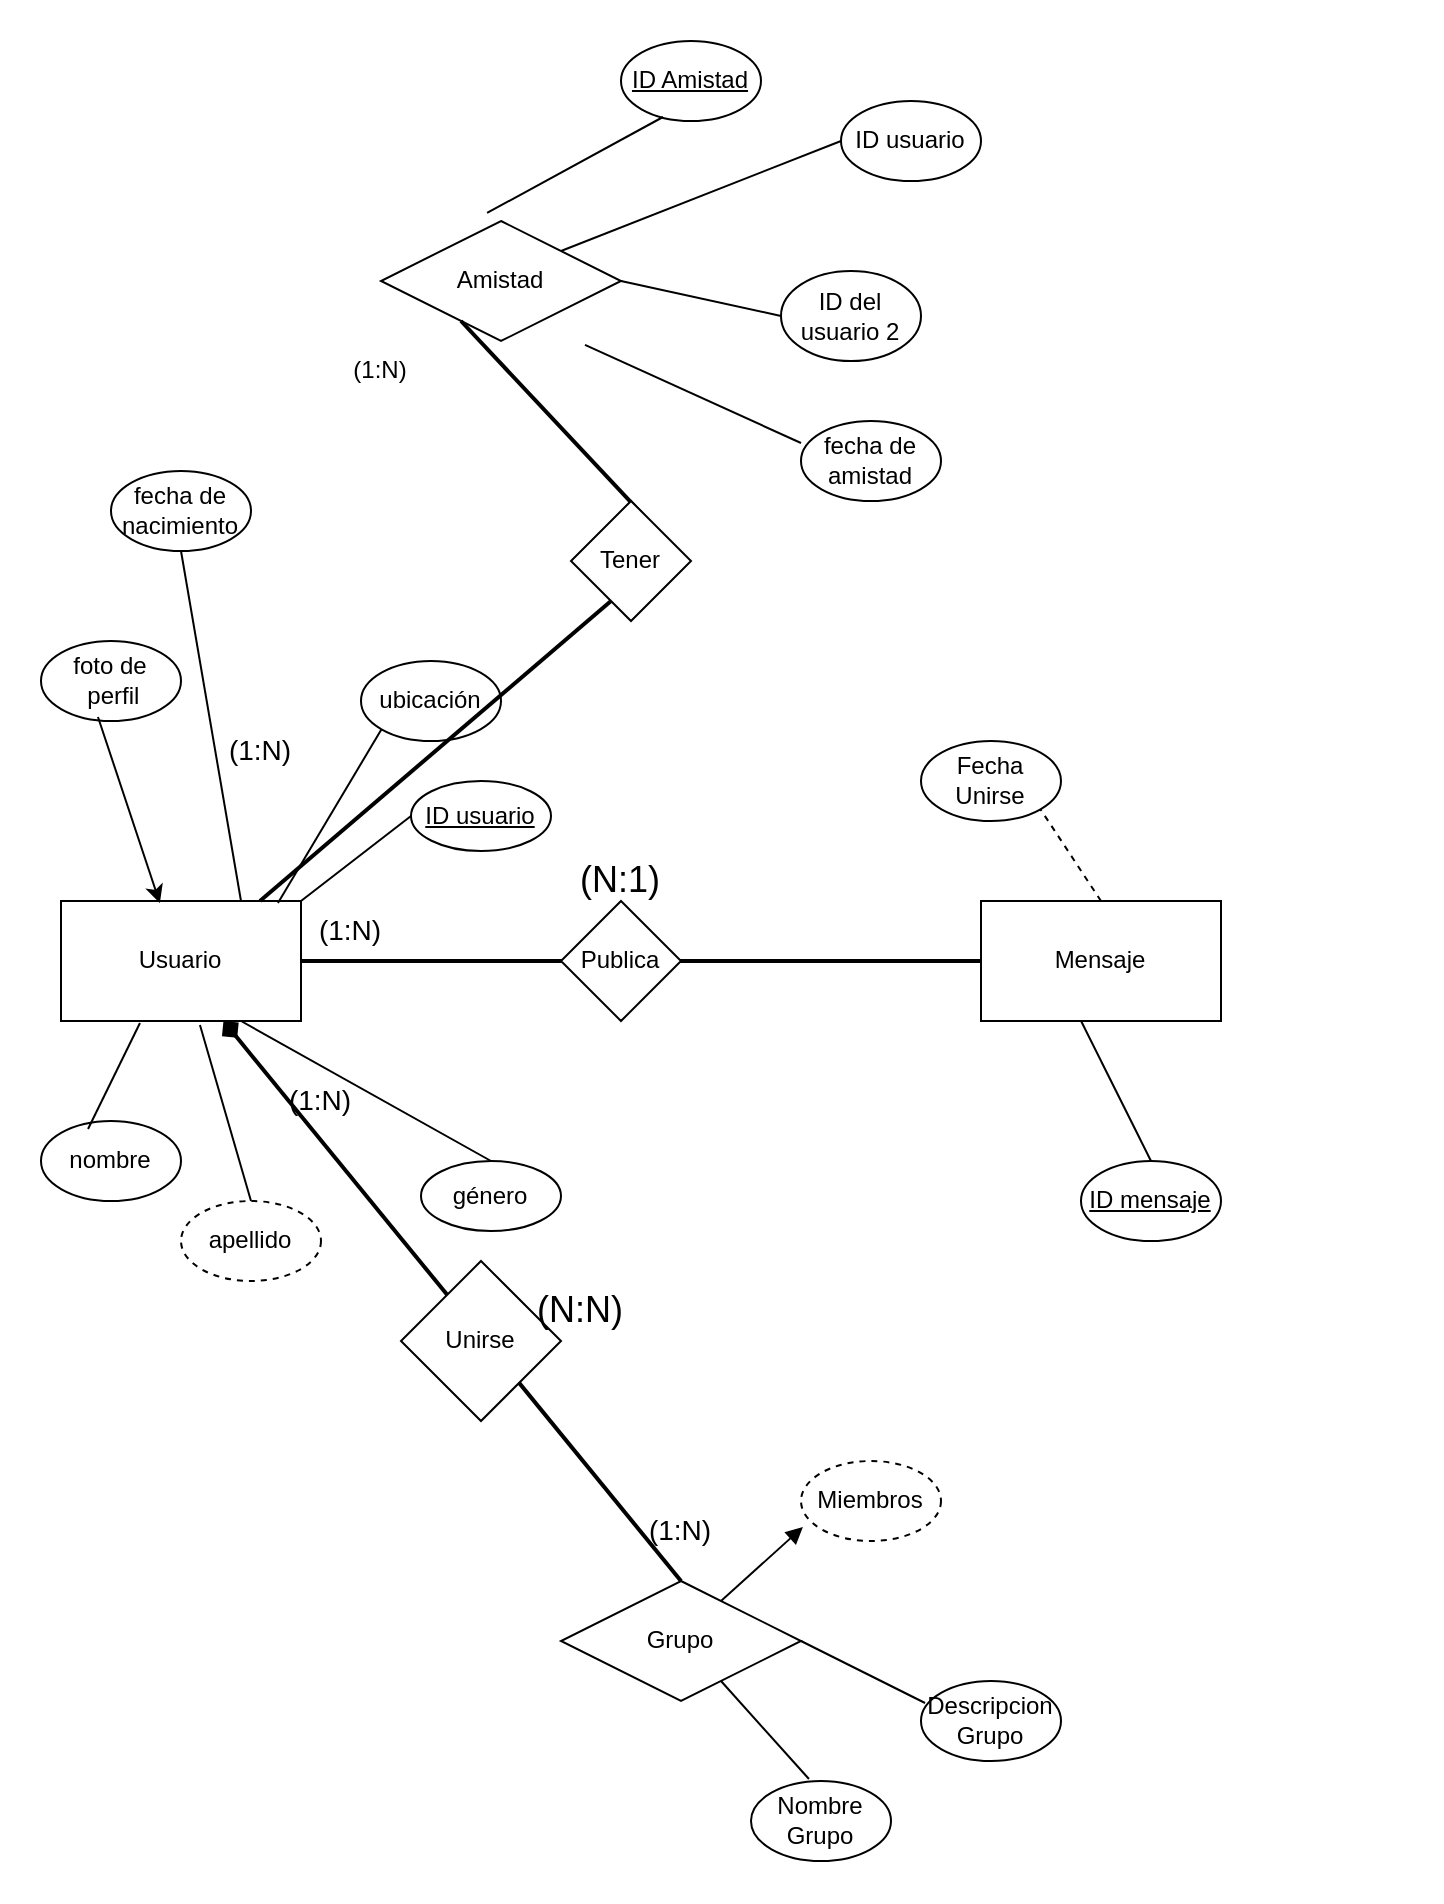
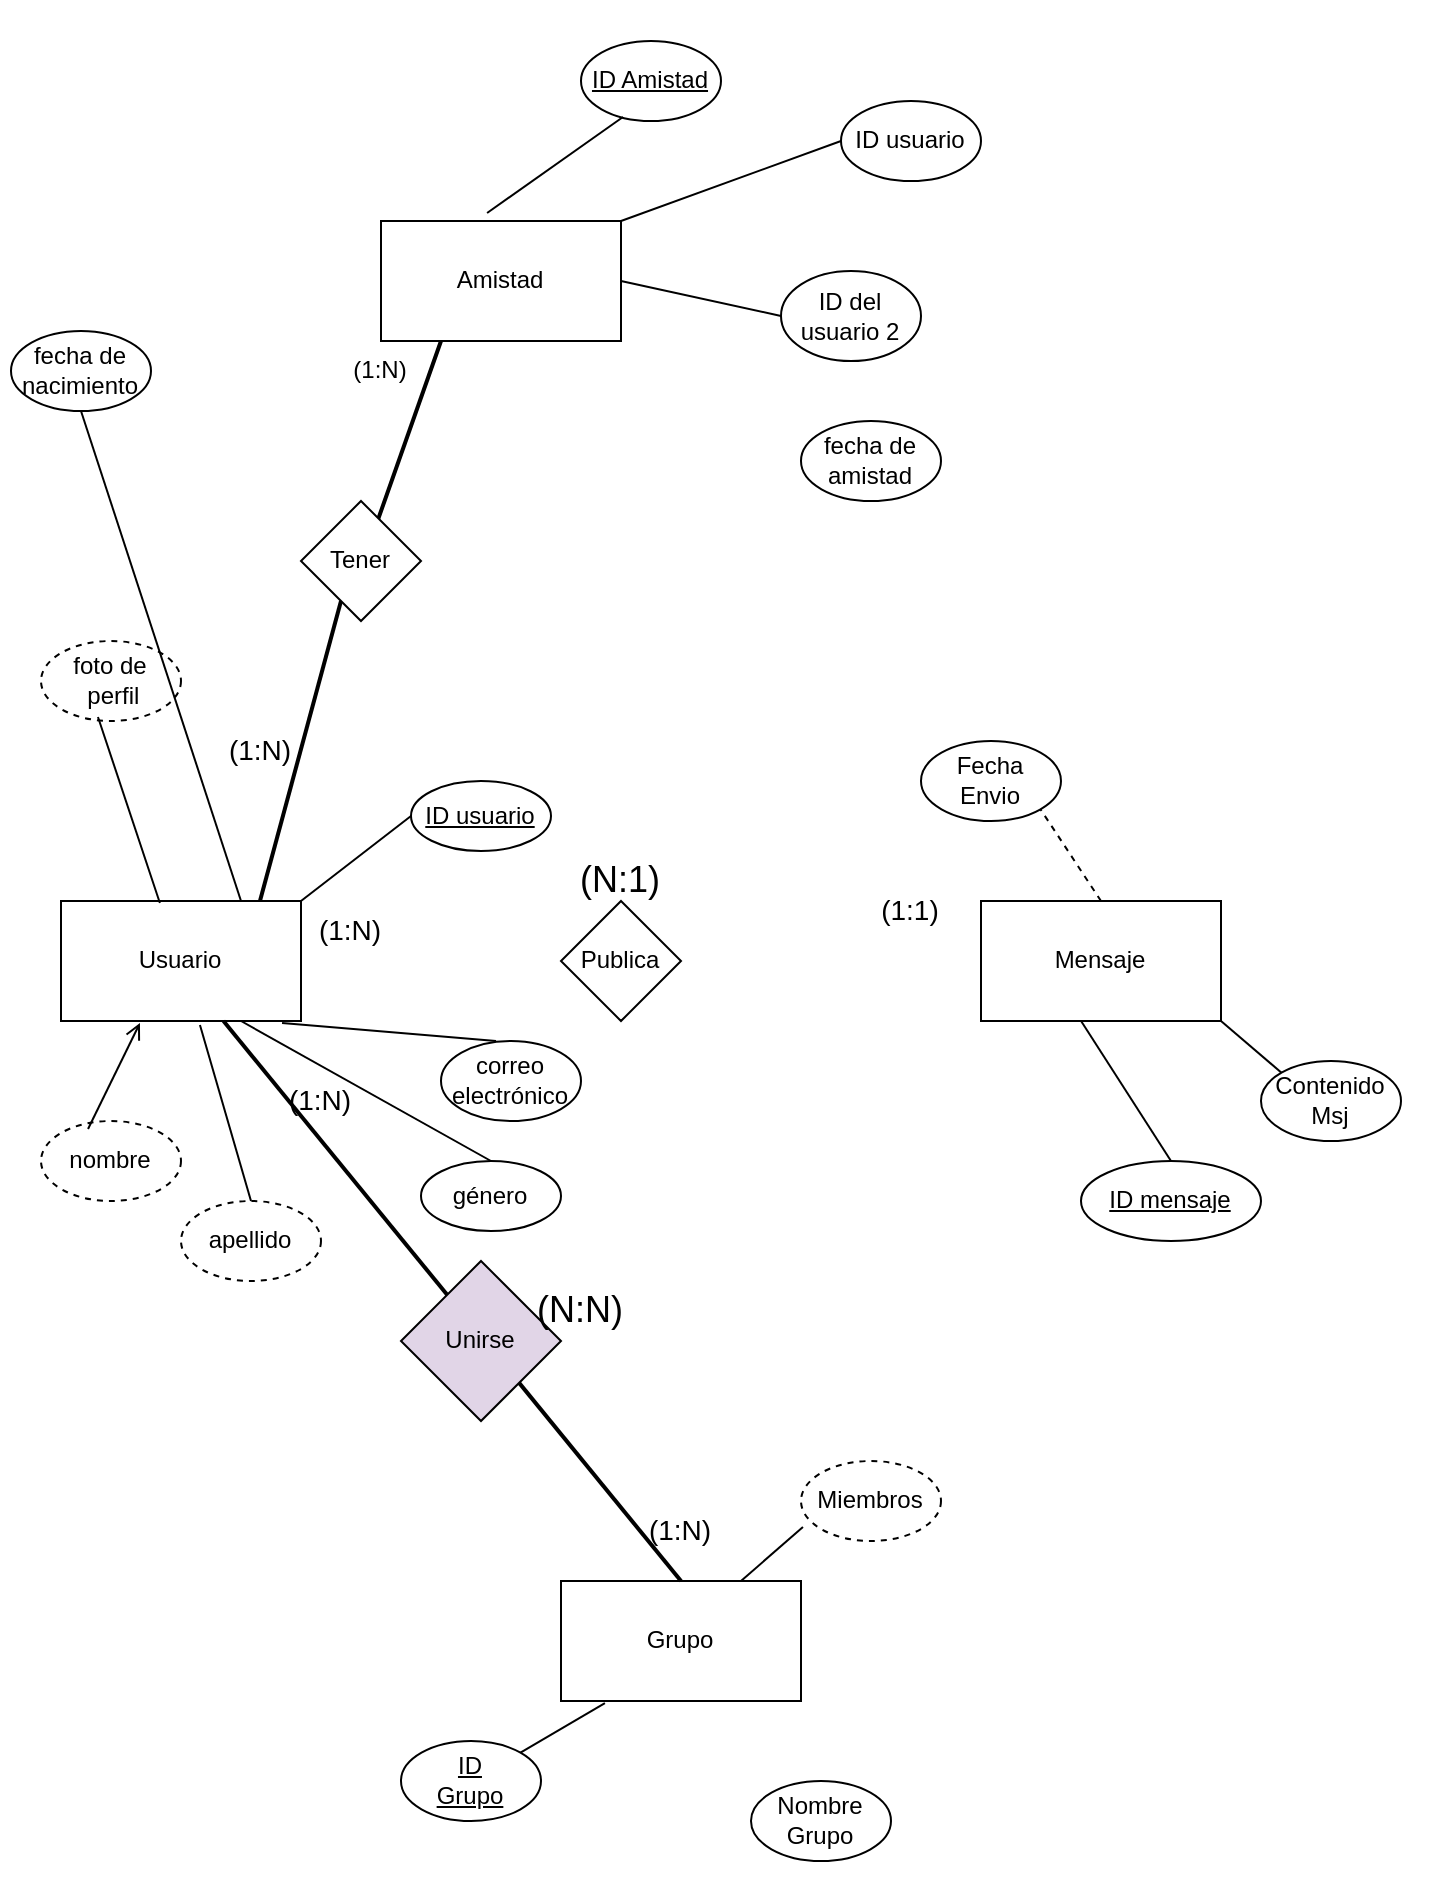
(691, 81) -> (651, 81)
(501, 281) -> (501, 281)
(693, 394) -> none
(181, 511) -> (81, 371)
(631, 561) -> (361, 561)
(111, 681) -> (111, 681)
(431, 701) -> none
(991, 781) -> (991, 781)
(343, 794) -> none
(155, 889) -> (157, 894)
none -> (911, 911)
(830, 961) -> none
(138, 1028) -> (137, 1030)
none -> (389, 1032)
(235, 1036) -> (229, 1028)
none -> (1252, 1047)
none -> (511, 1081)
none -> (1331, 1101)
(111, 1161) -> (111, 1161)
(1151, 1201) -> (1171, 1201)
(481, 1341) -> (481, 1341)
(756, 1569) -> (771, 1555)
(681, 1641) -> (681, 1641)
(863, 1672) -> none
(991, 1721) -> none
none -> (563, 1728)
(765, 1730) -> none
none -> (471, 1781)
